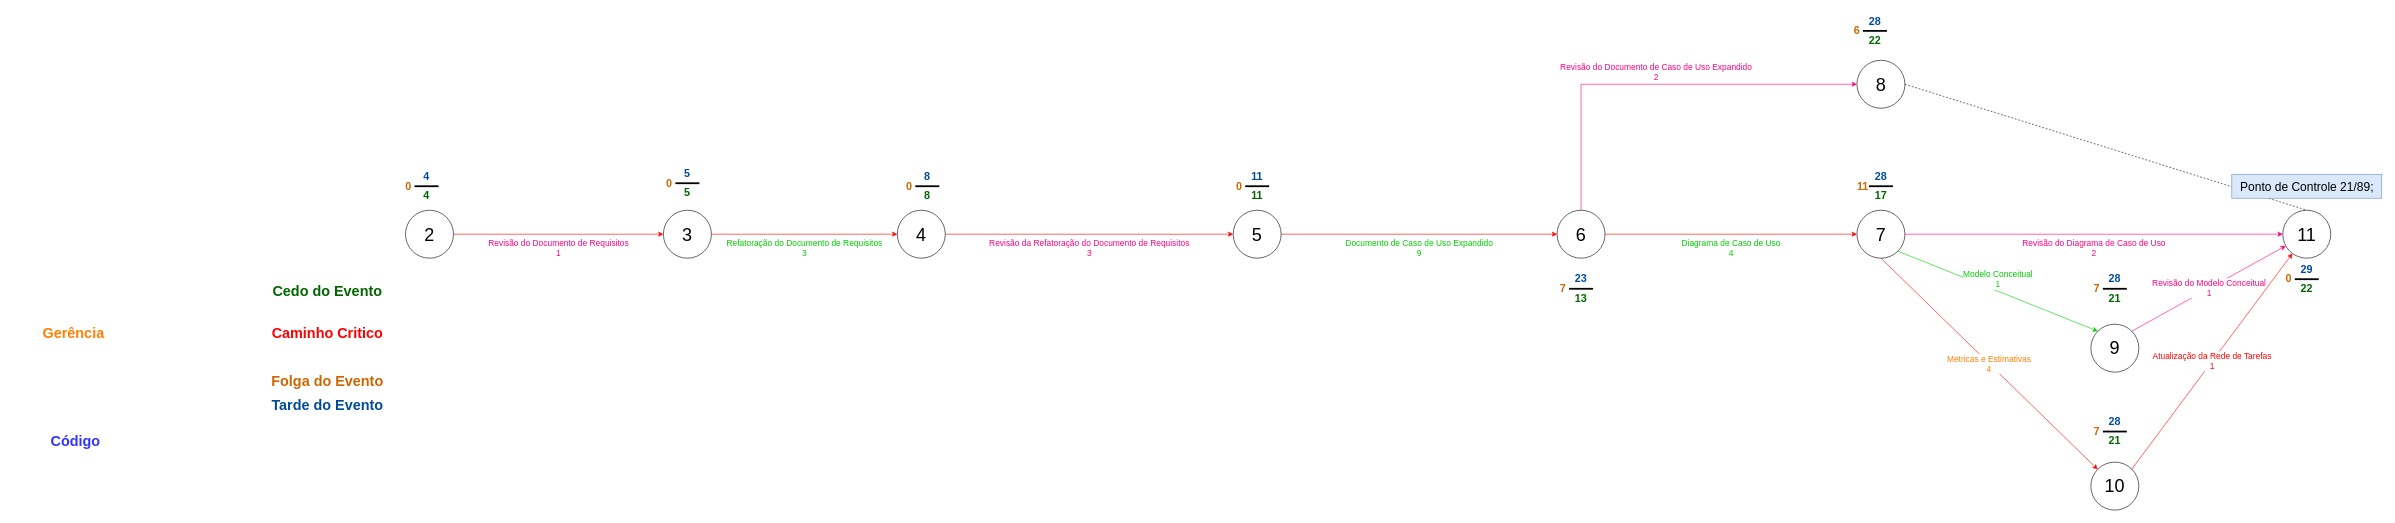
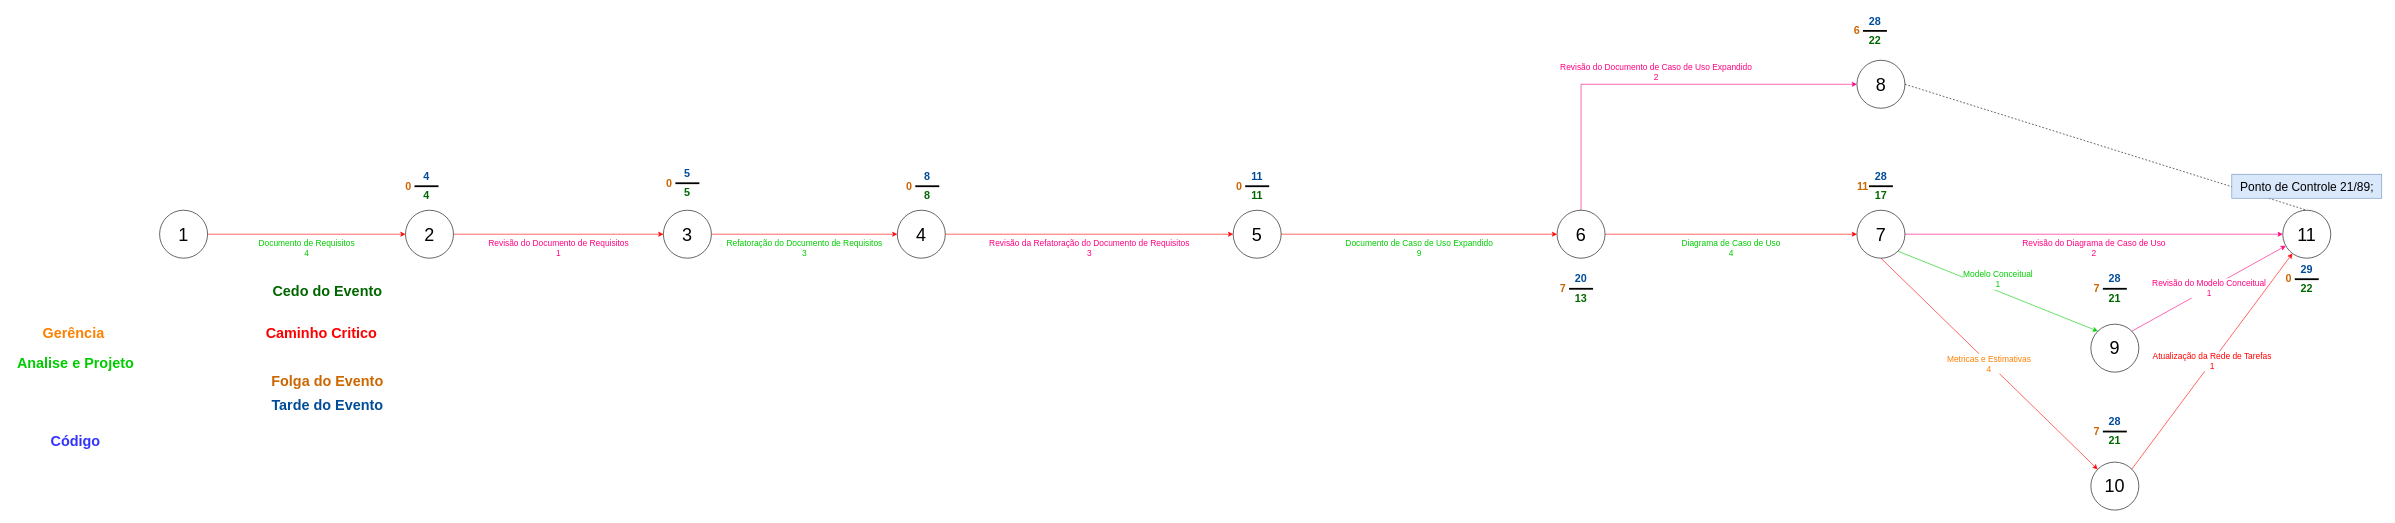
none -> (183, 234)
none -> (208, 234)
(1581, 279) -> (1581, 279)
(327, 333) -> (321, 333)
none -> (75, 363)
